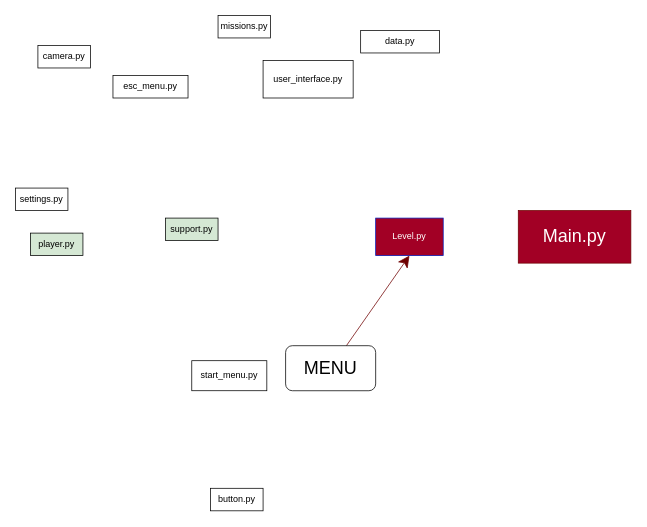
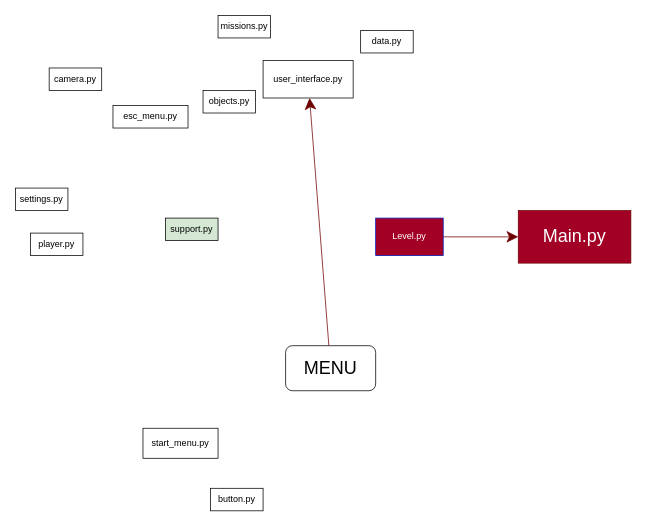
(400, 42) -> (387, 42)
(64, 57) -> (75, 79)
(150, 87) -> (150, 117)
none -> (229, 102)
none -> (507, 237)
(57, 244) -> (57, 244)
(375, 304) -> (319, 226)
(229, 375) -> (180, 443)
